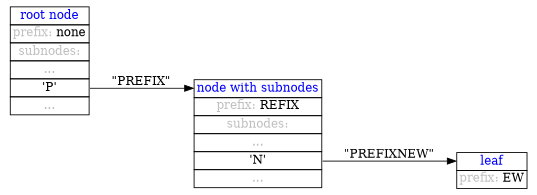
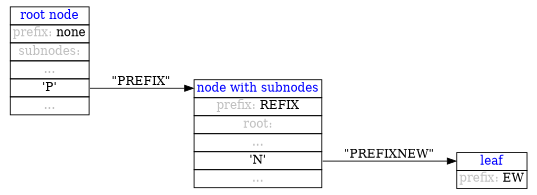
(258, 124) -> (258, 124)
